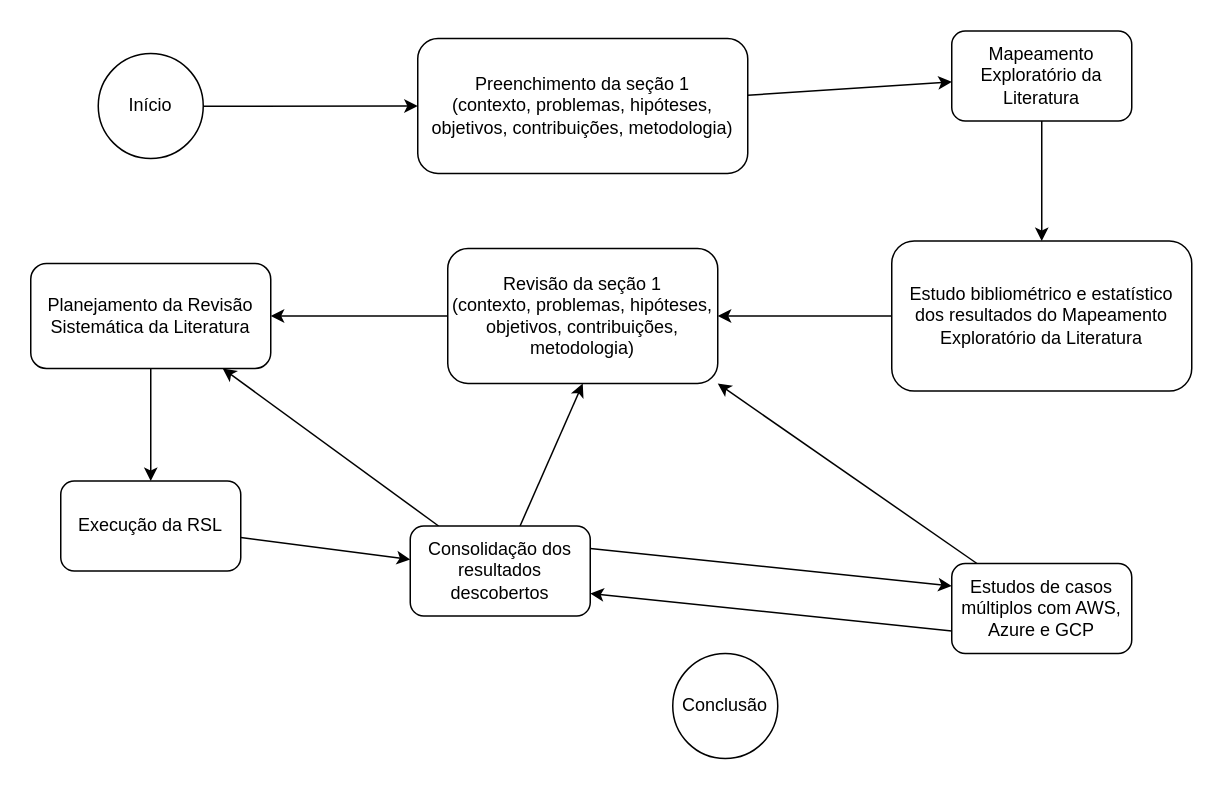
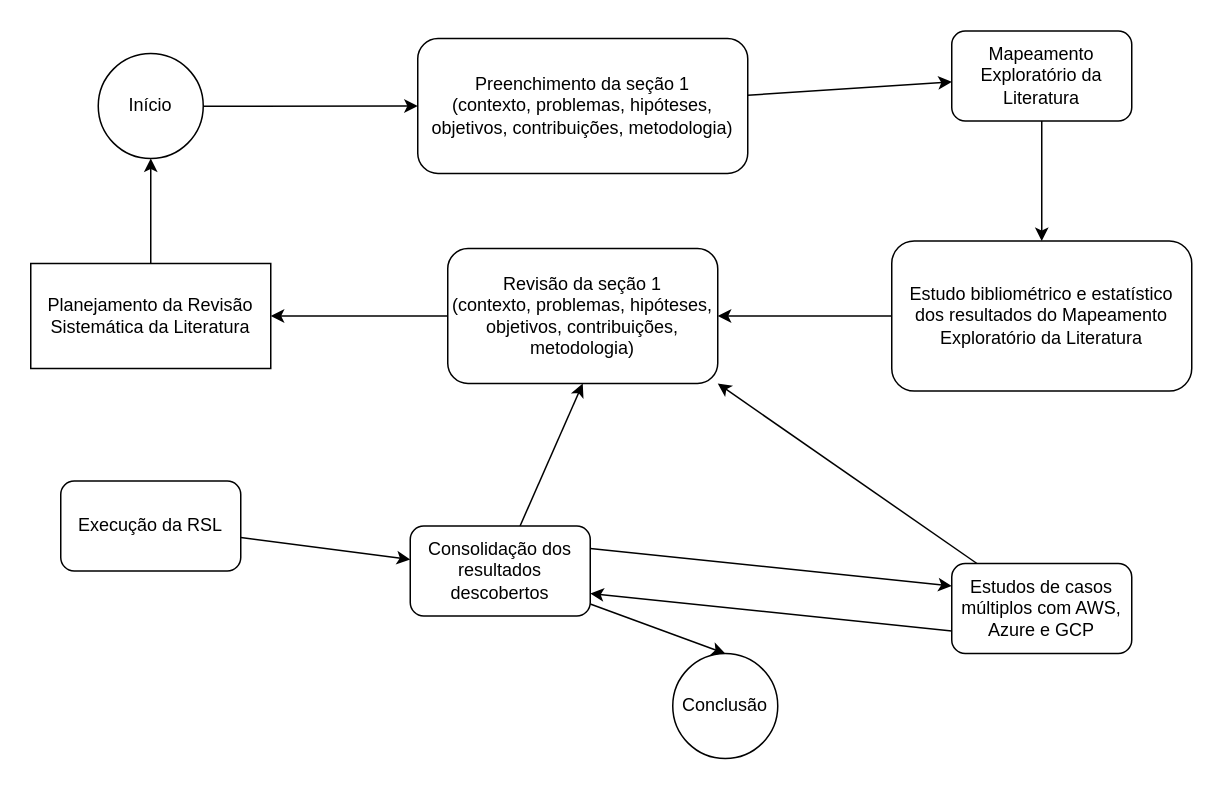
(151, 316) -> (151, 316)
(151, 420) -> (151, 216)
(335, 450) -> (653, 627)
